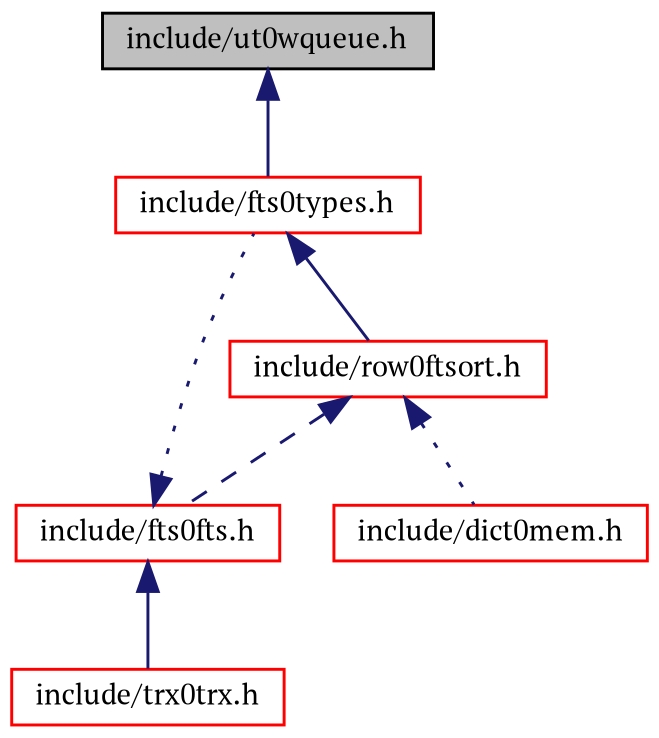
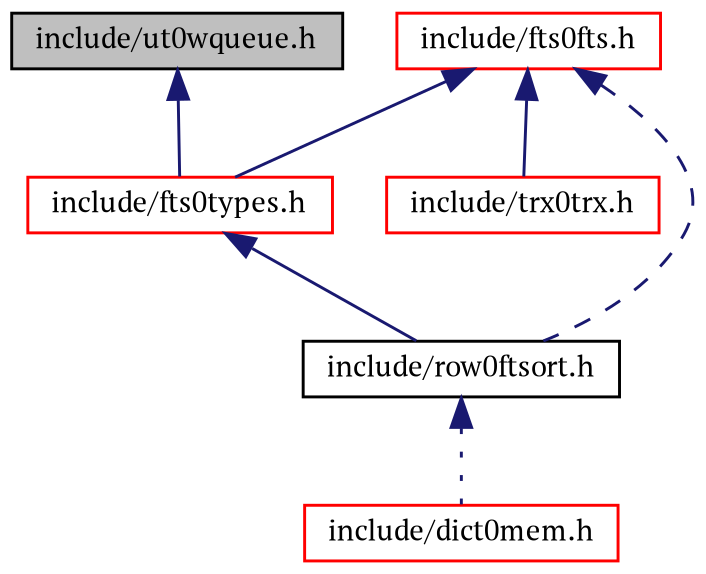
(199, 352) -> (341, 129)
(388, 369) -> (461, 369)
(255, 459) -> (685, 230)
